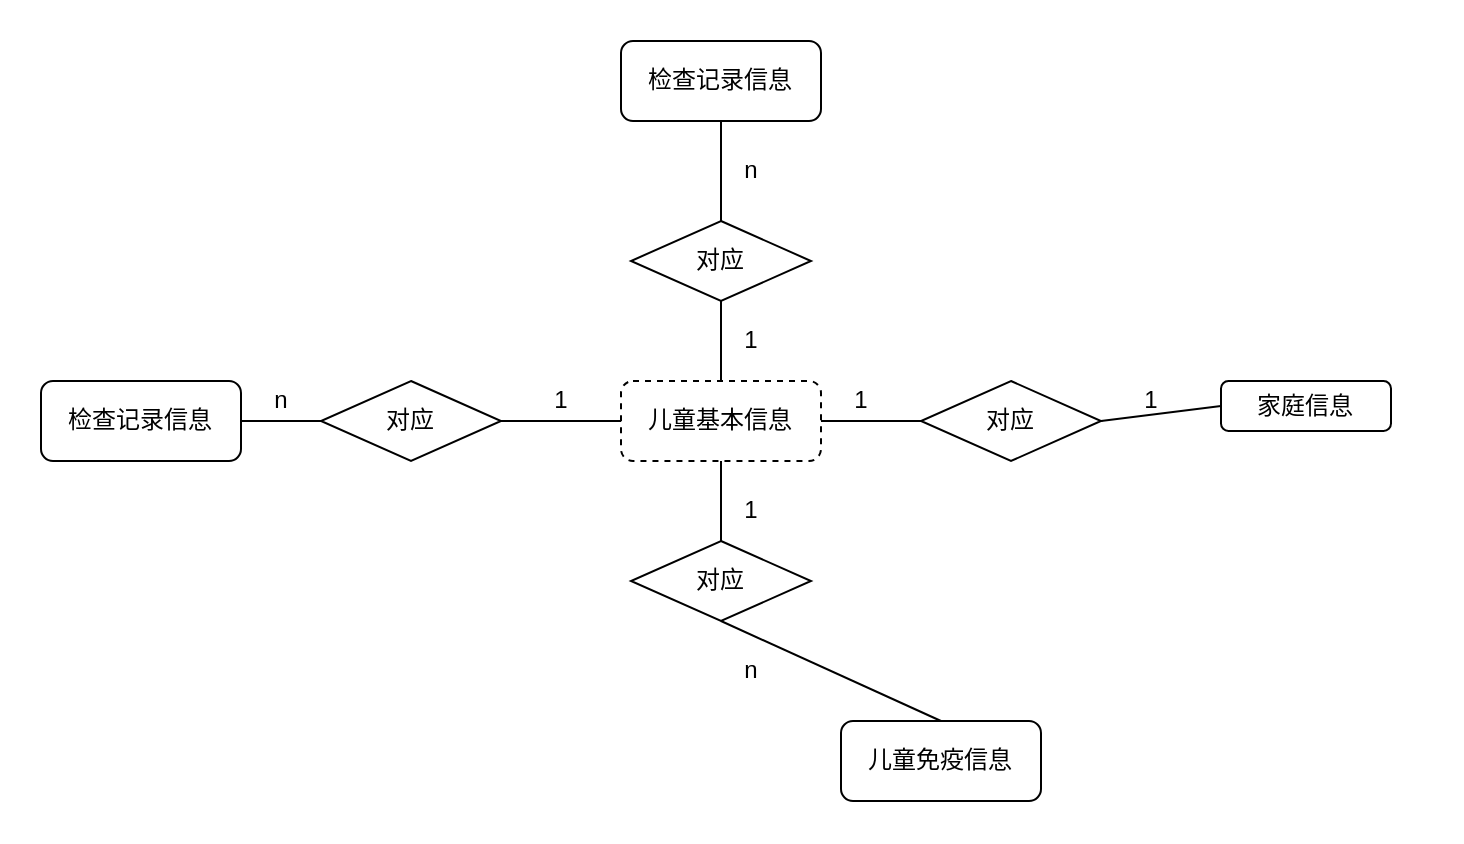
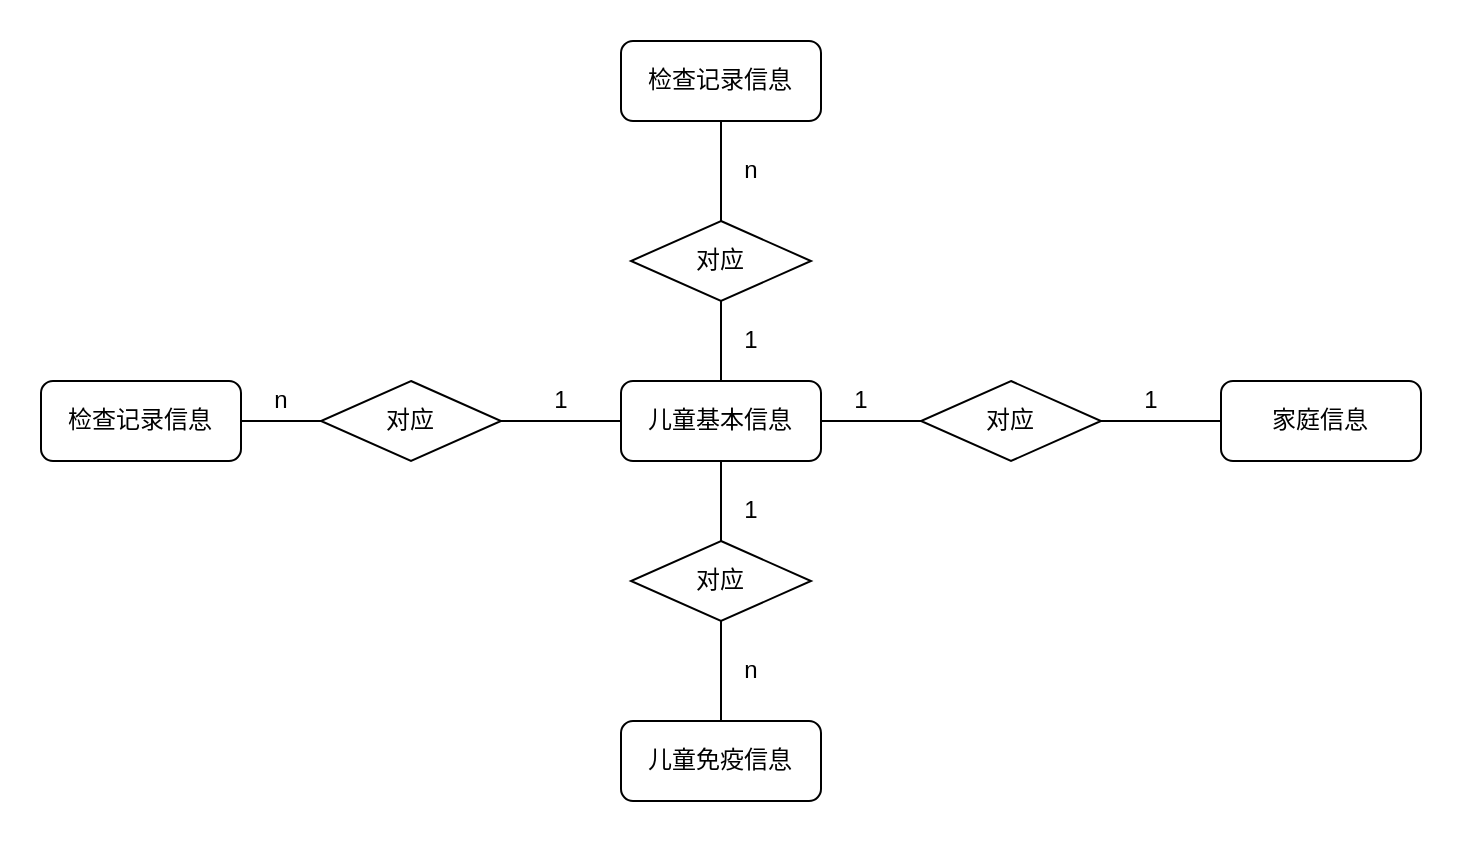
(1306, 406) -> (1321, 421)
(721, 421) -> (721, 421)
(941, 761) -> (721, 761)
